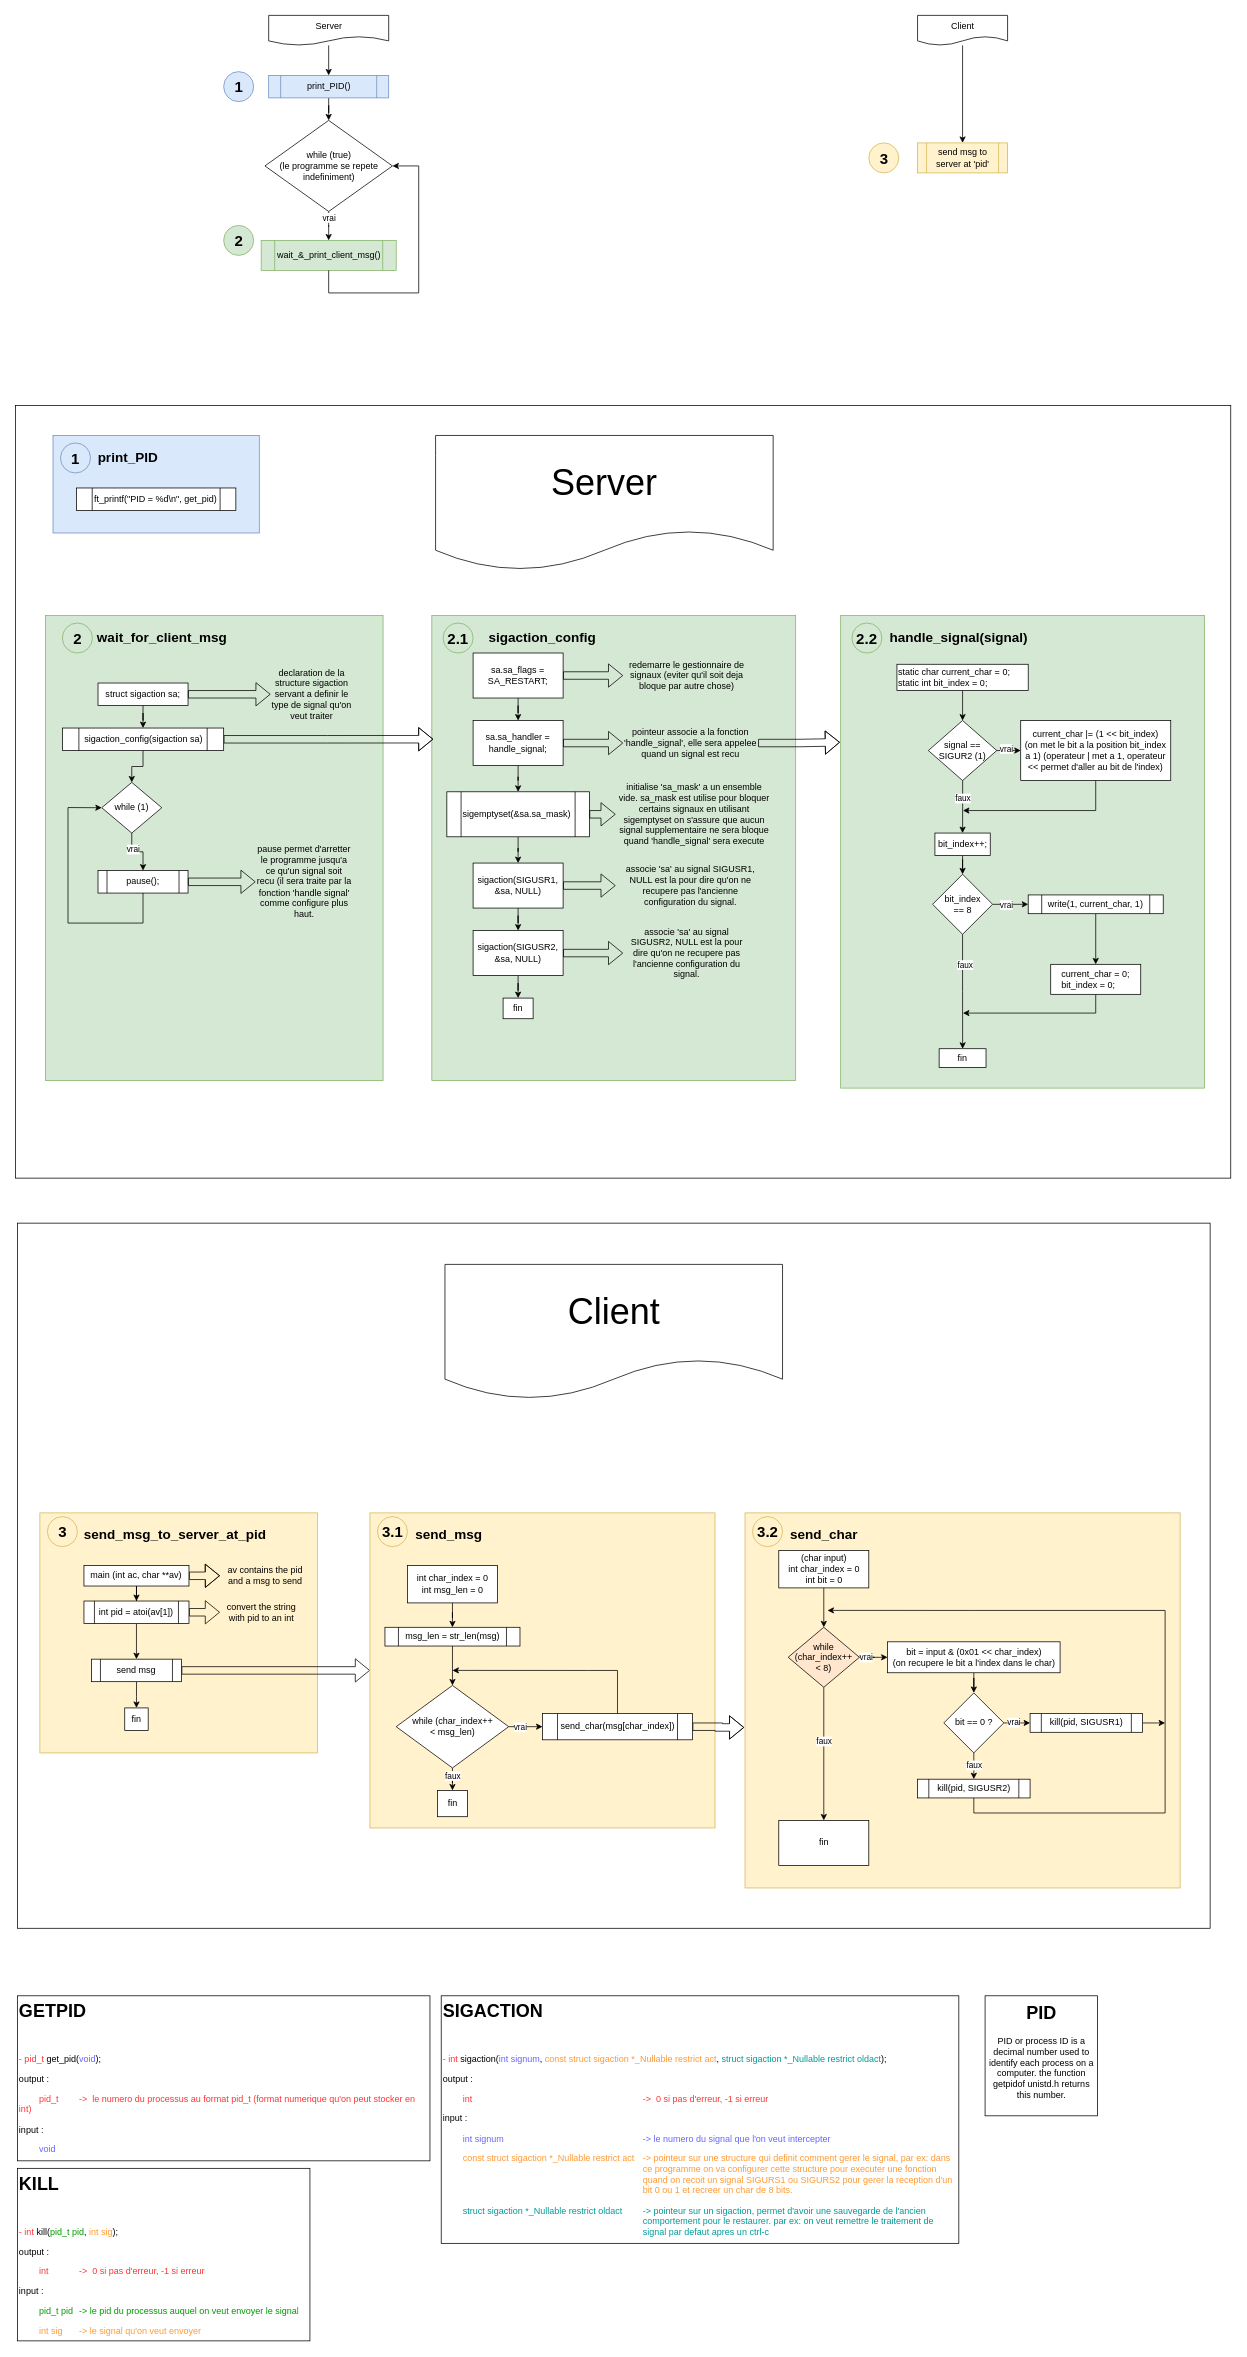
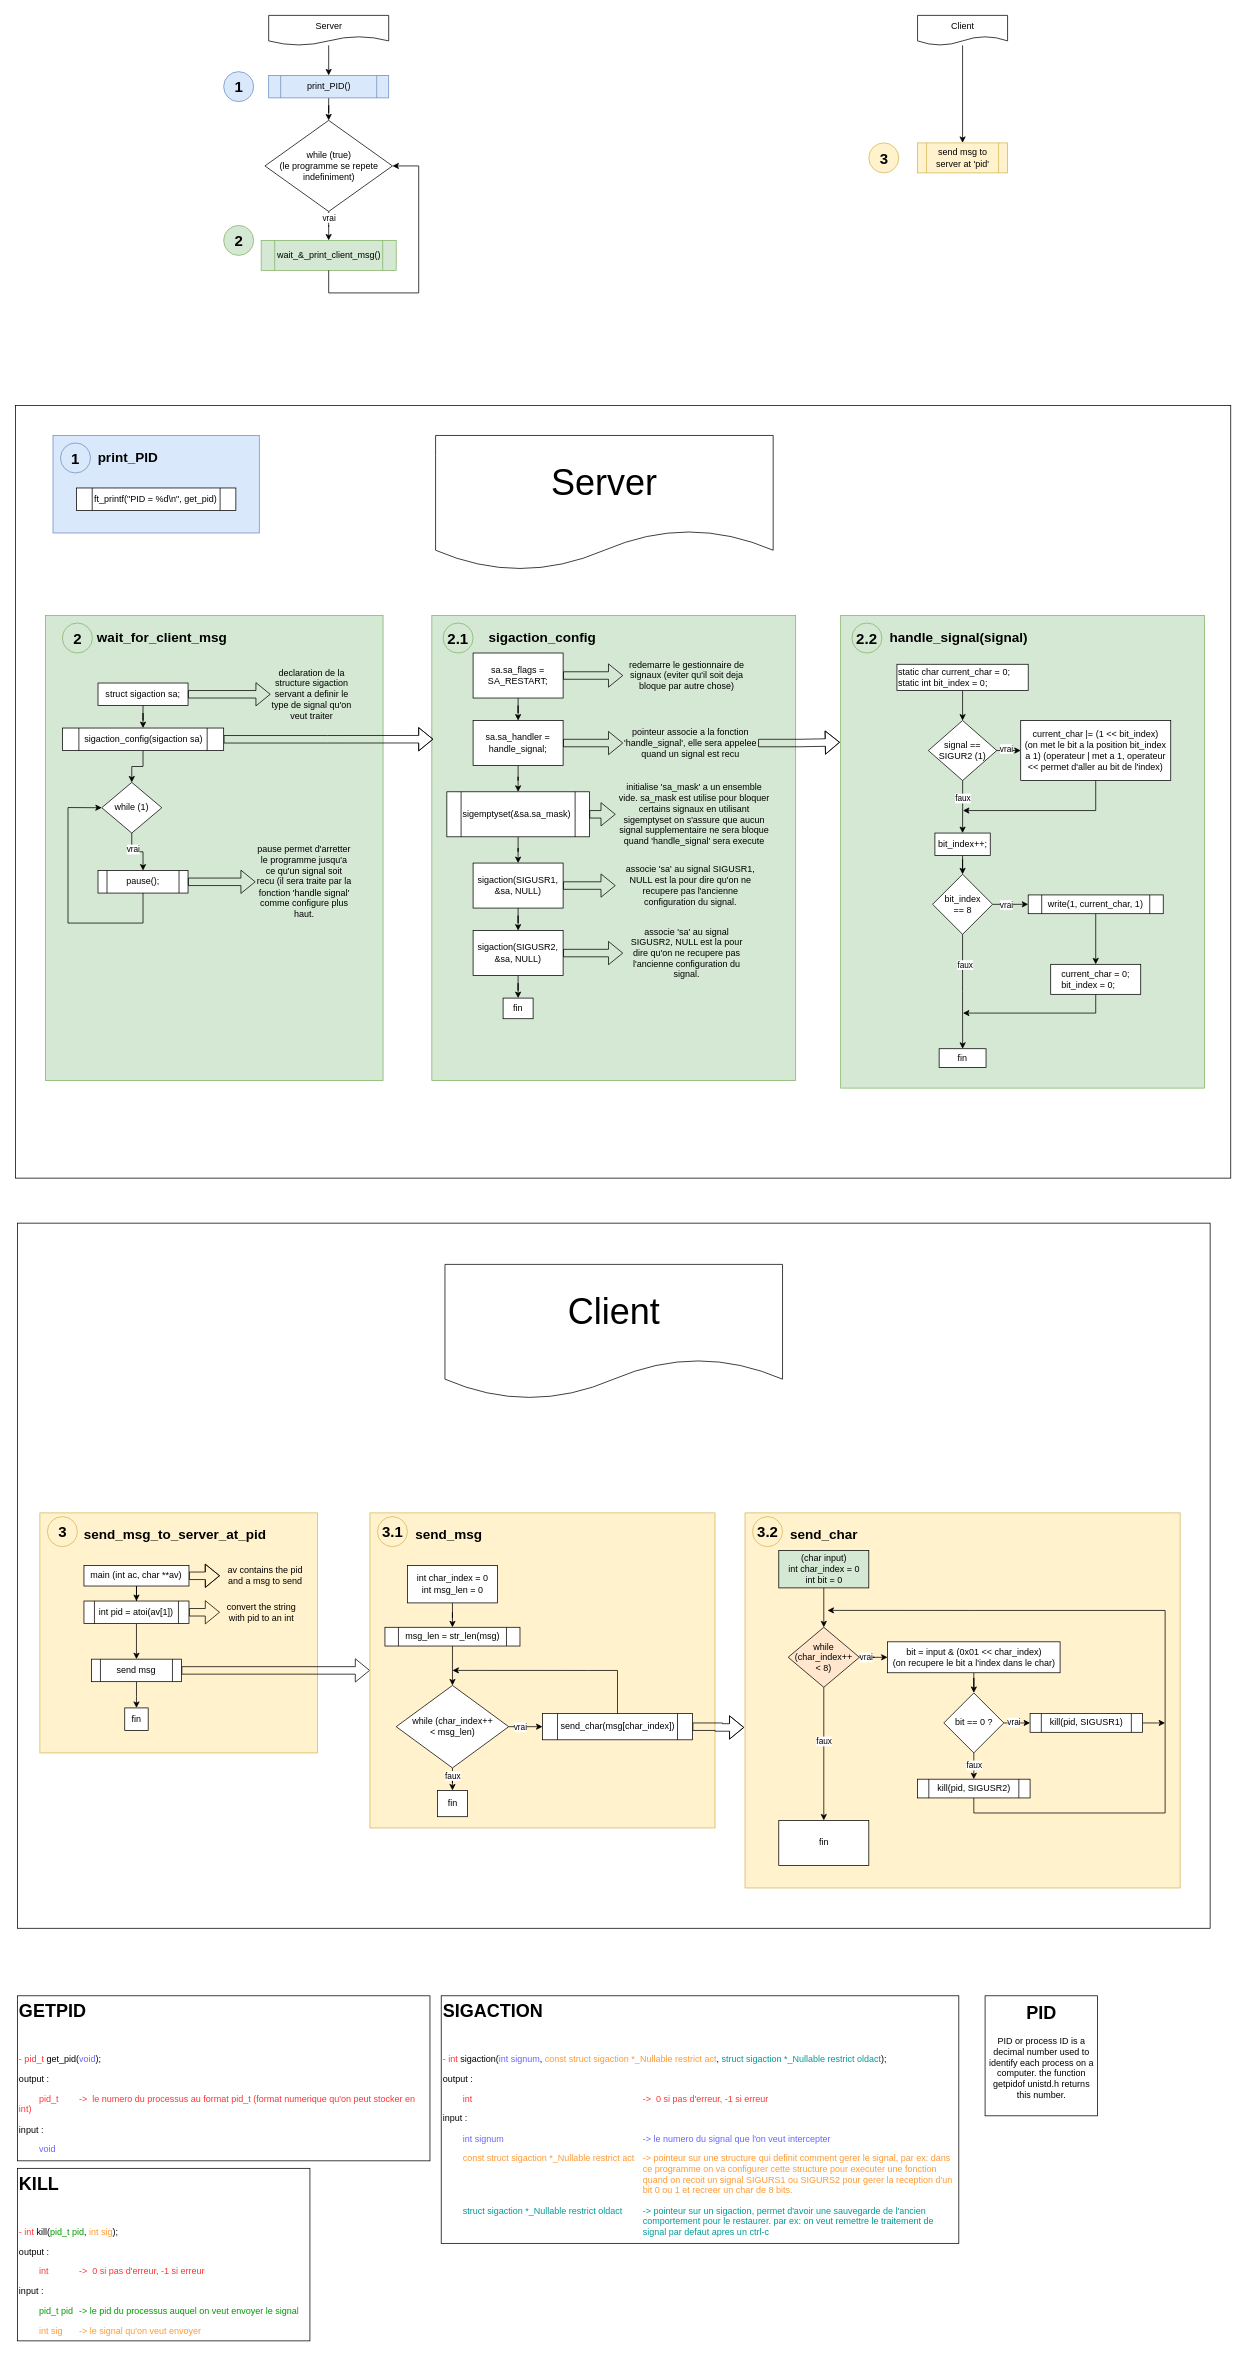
(824, 1569) -> (824, 1569)
